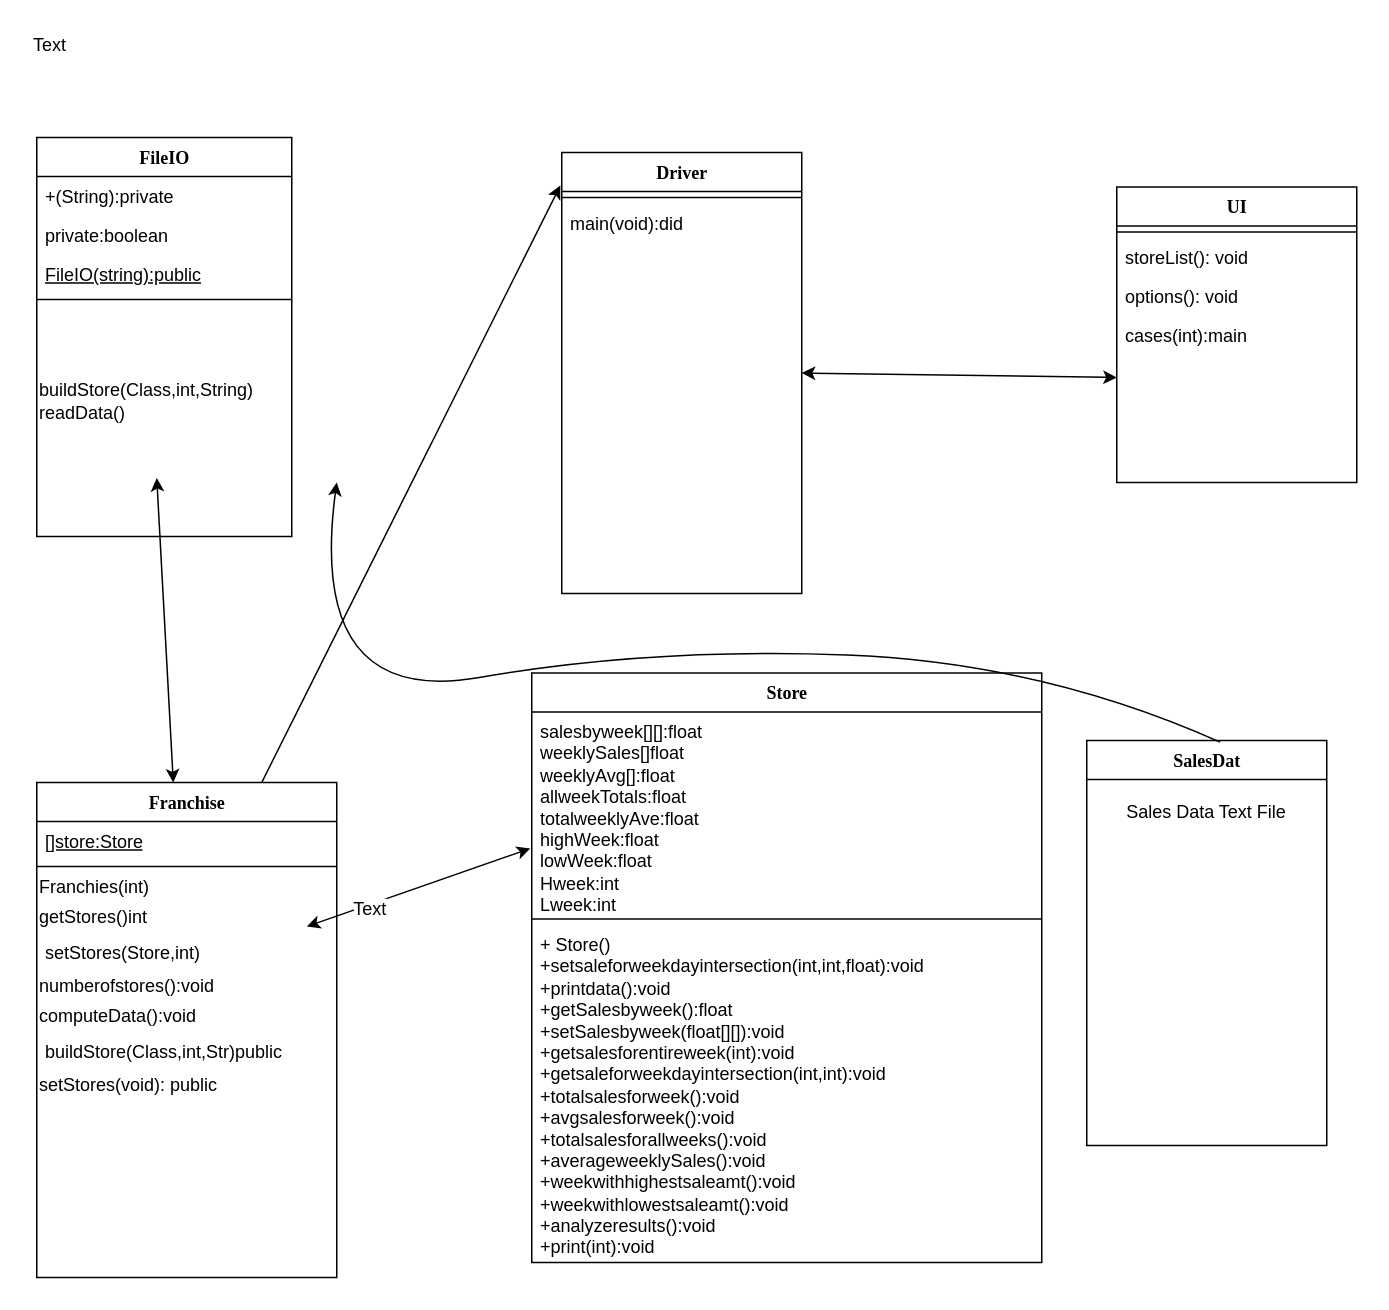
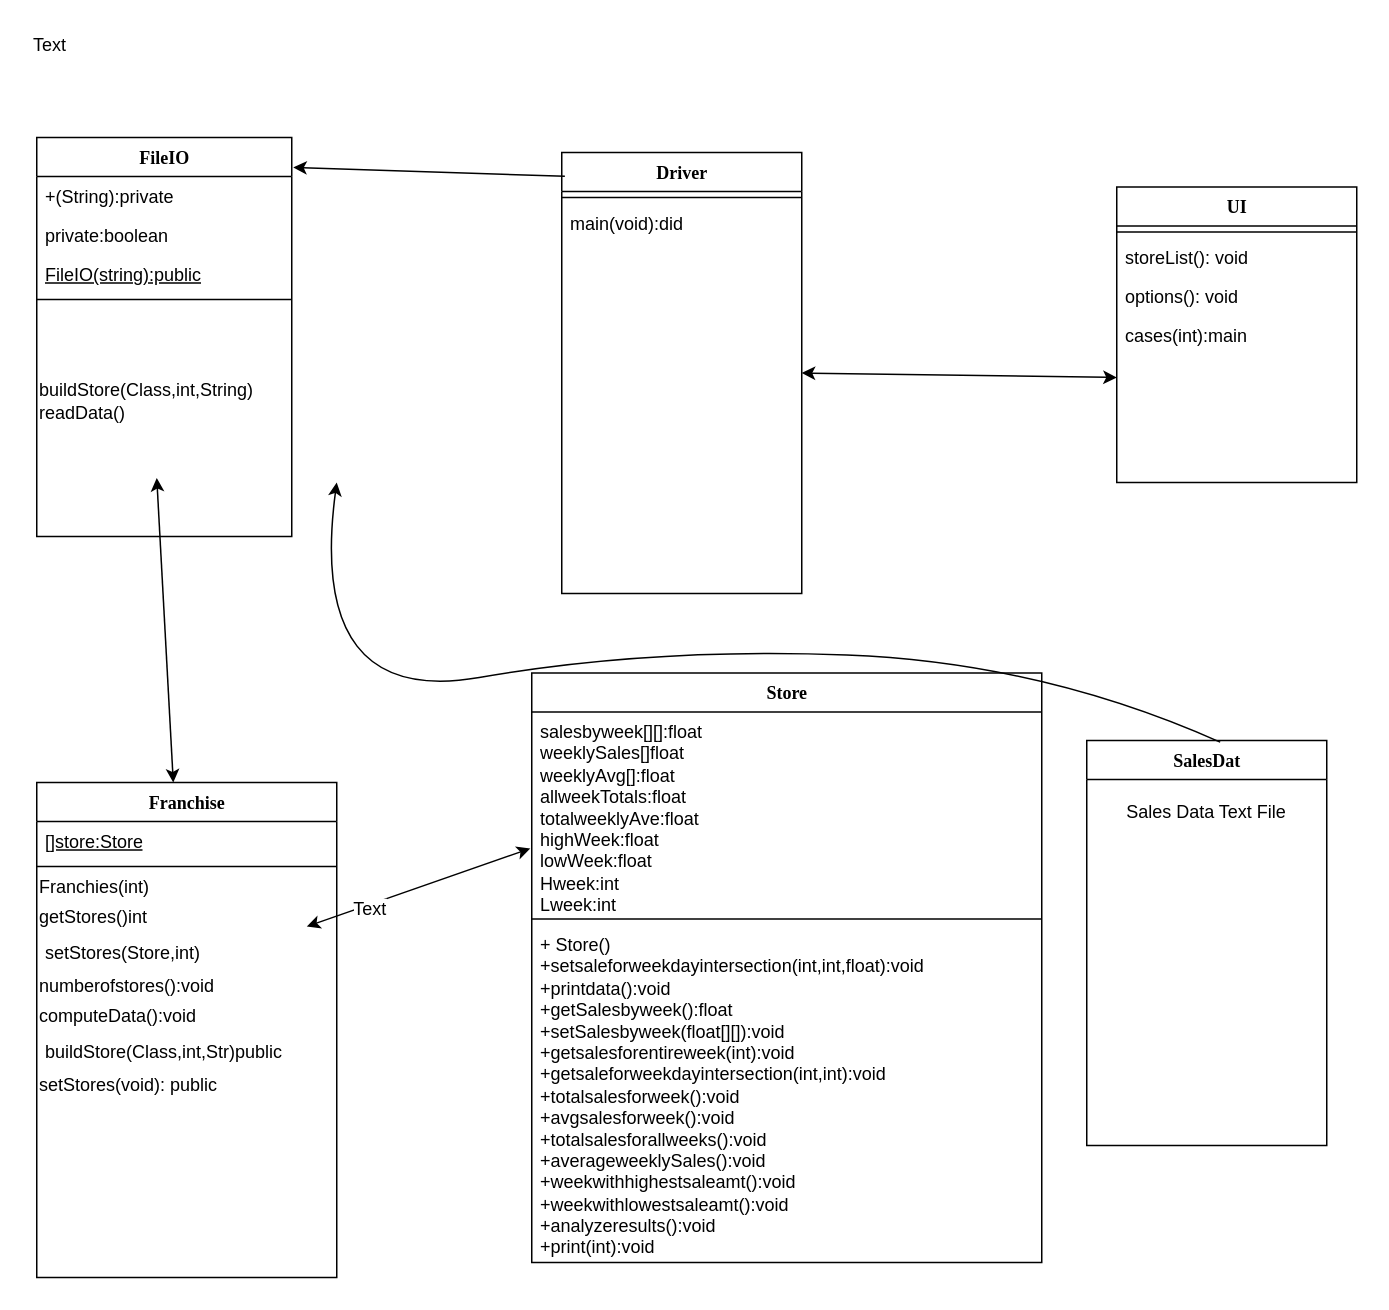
none -> (434, 172)
(409, 488) -> none
